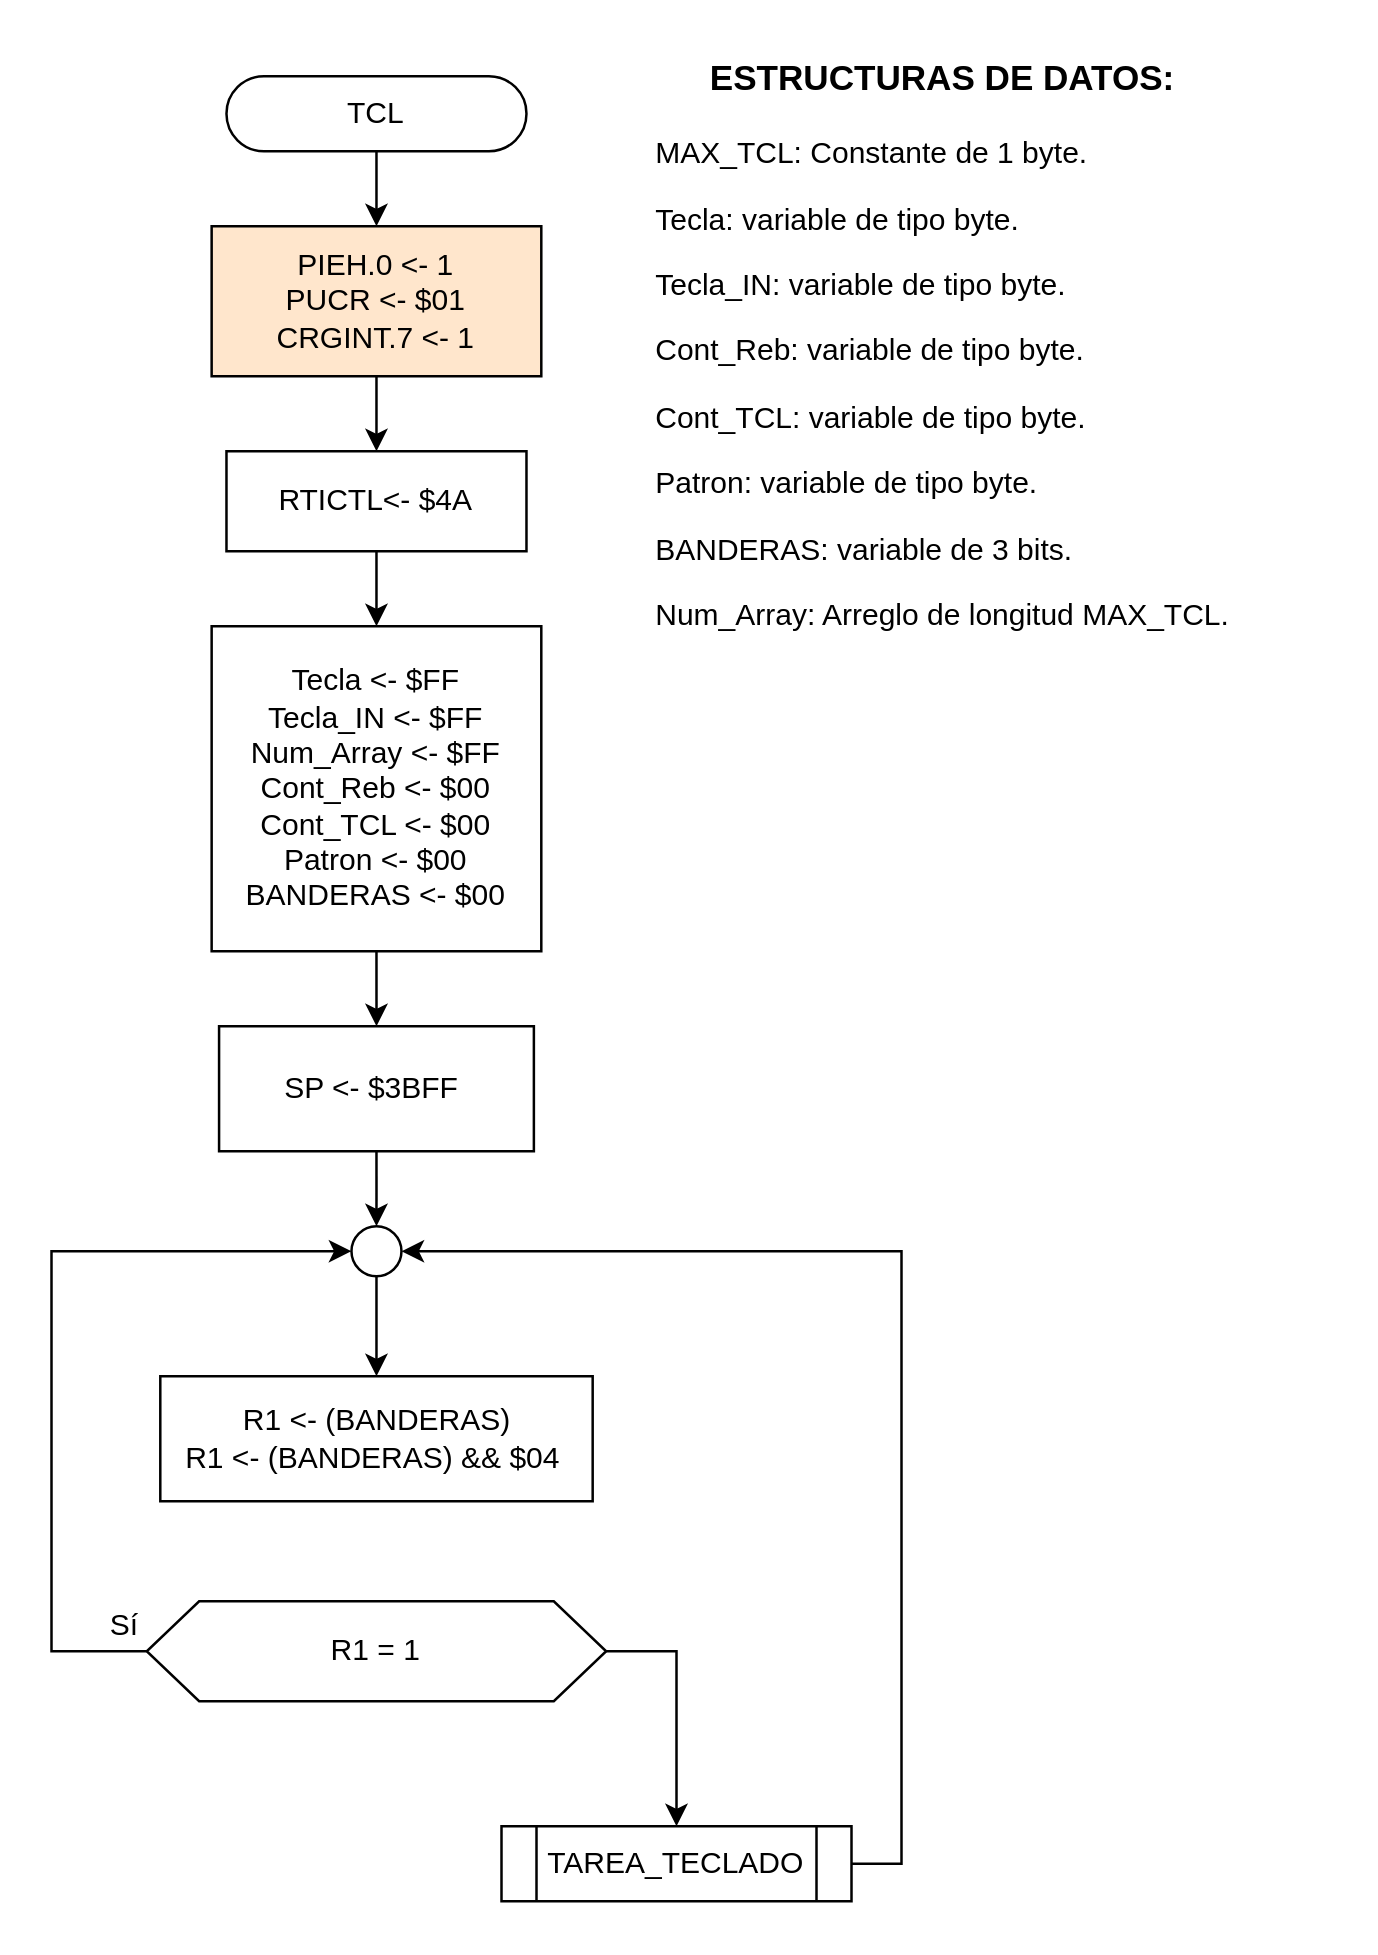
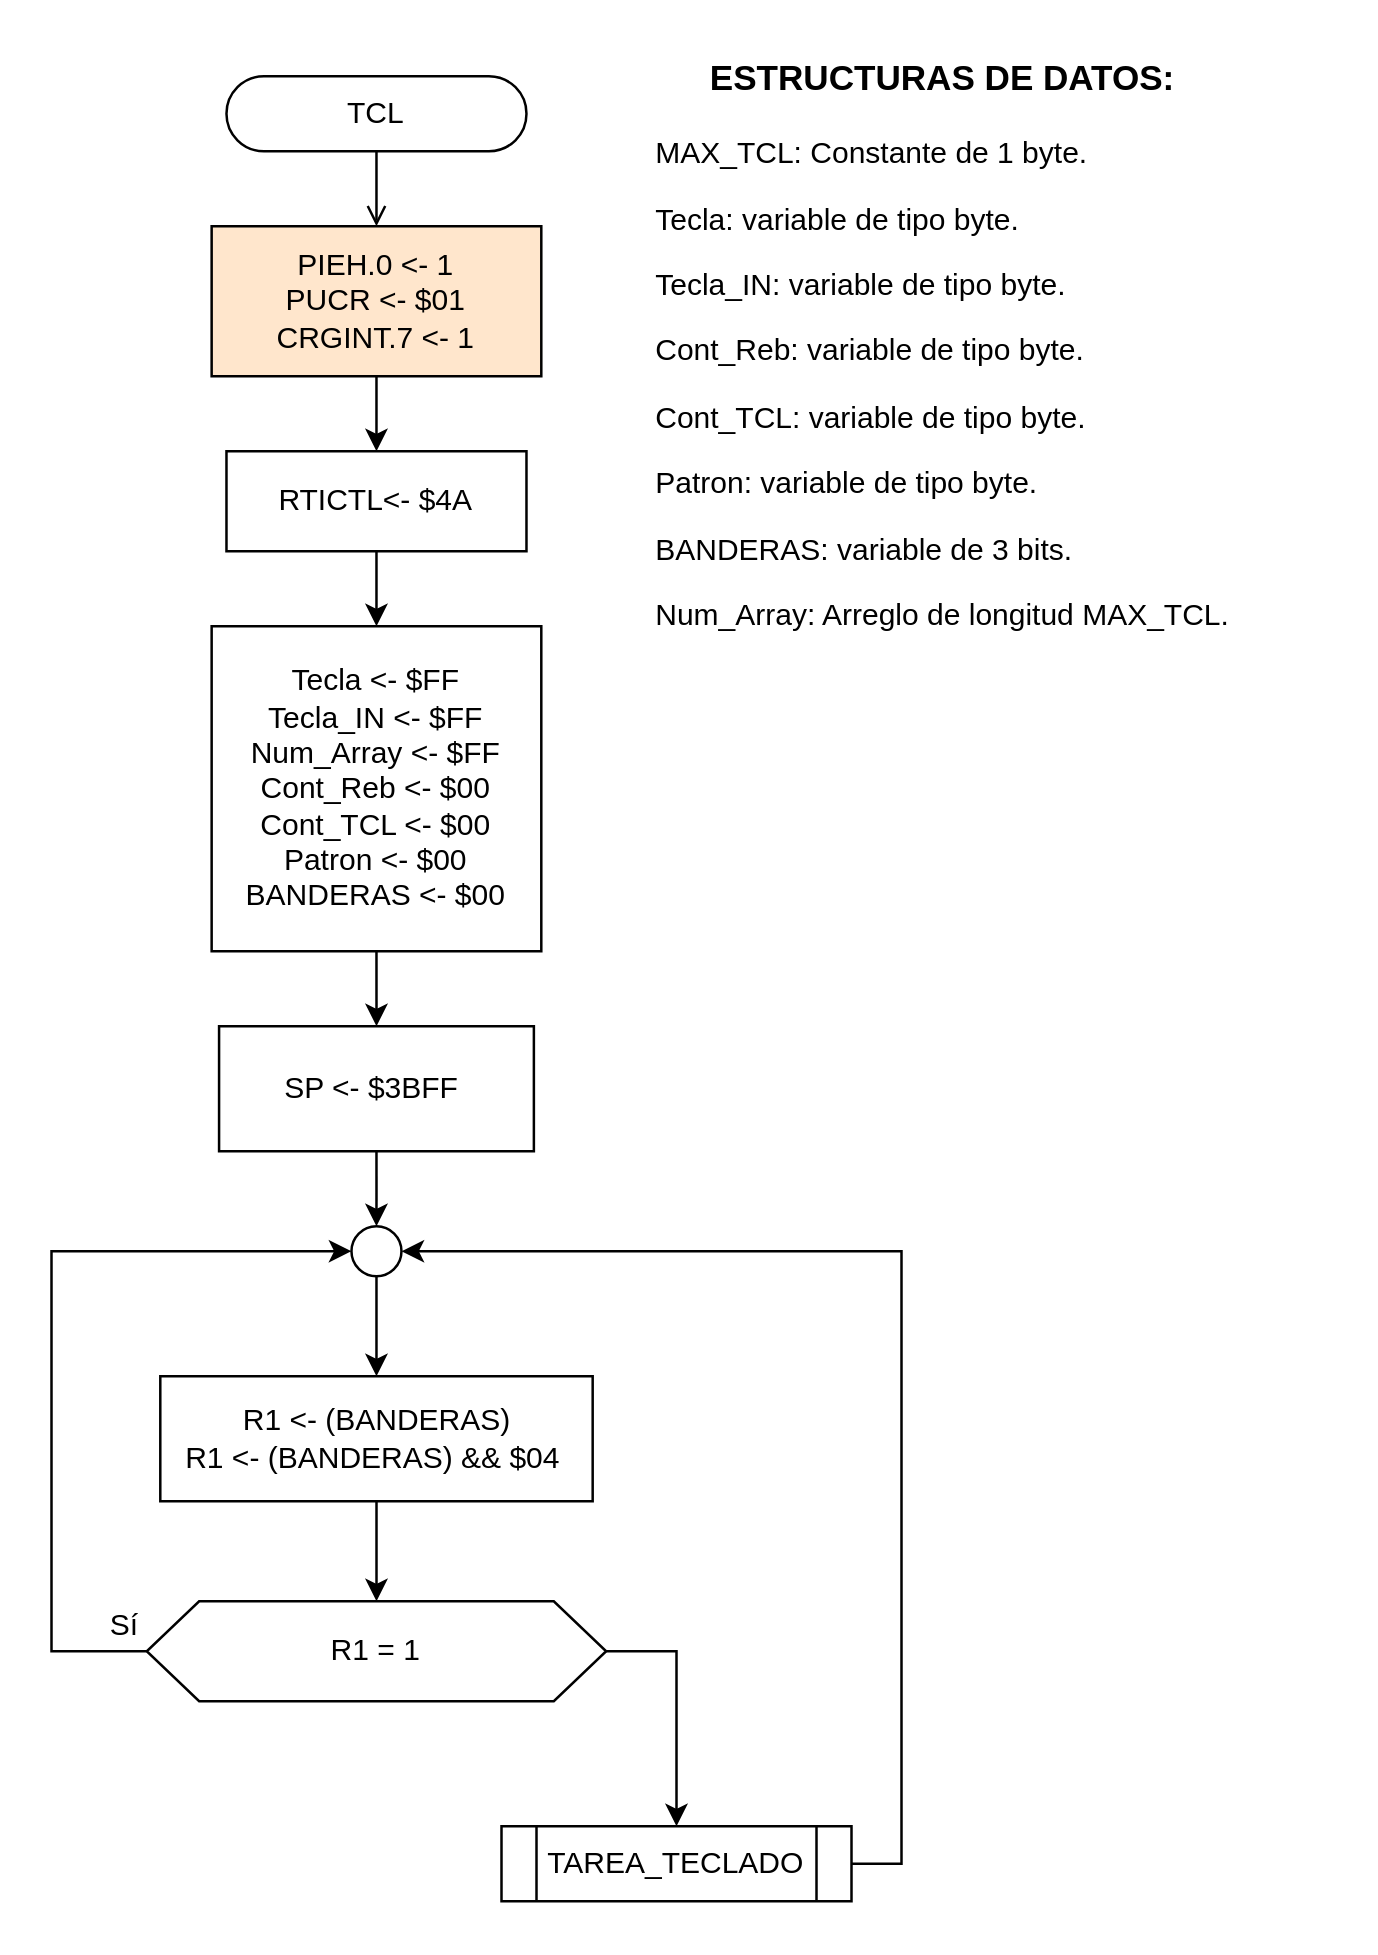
(376, 208) -> (376, 212)
none -> (376, 1543)
